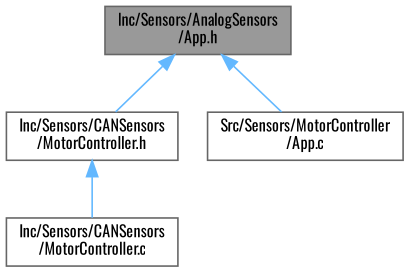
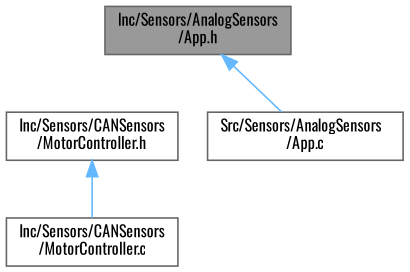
(139, 89) -> none
(305, 136) -> (305, 136)
